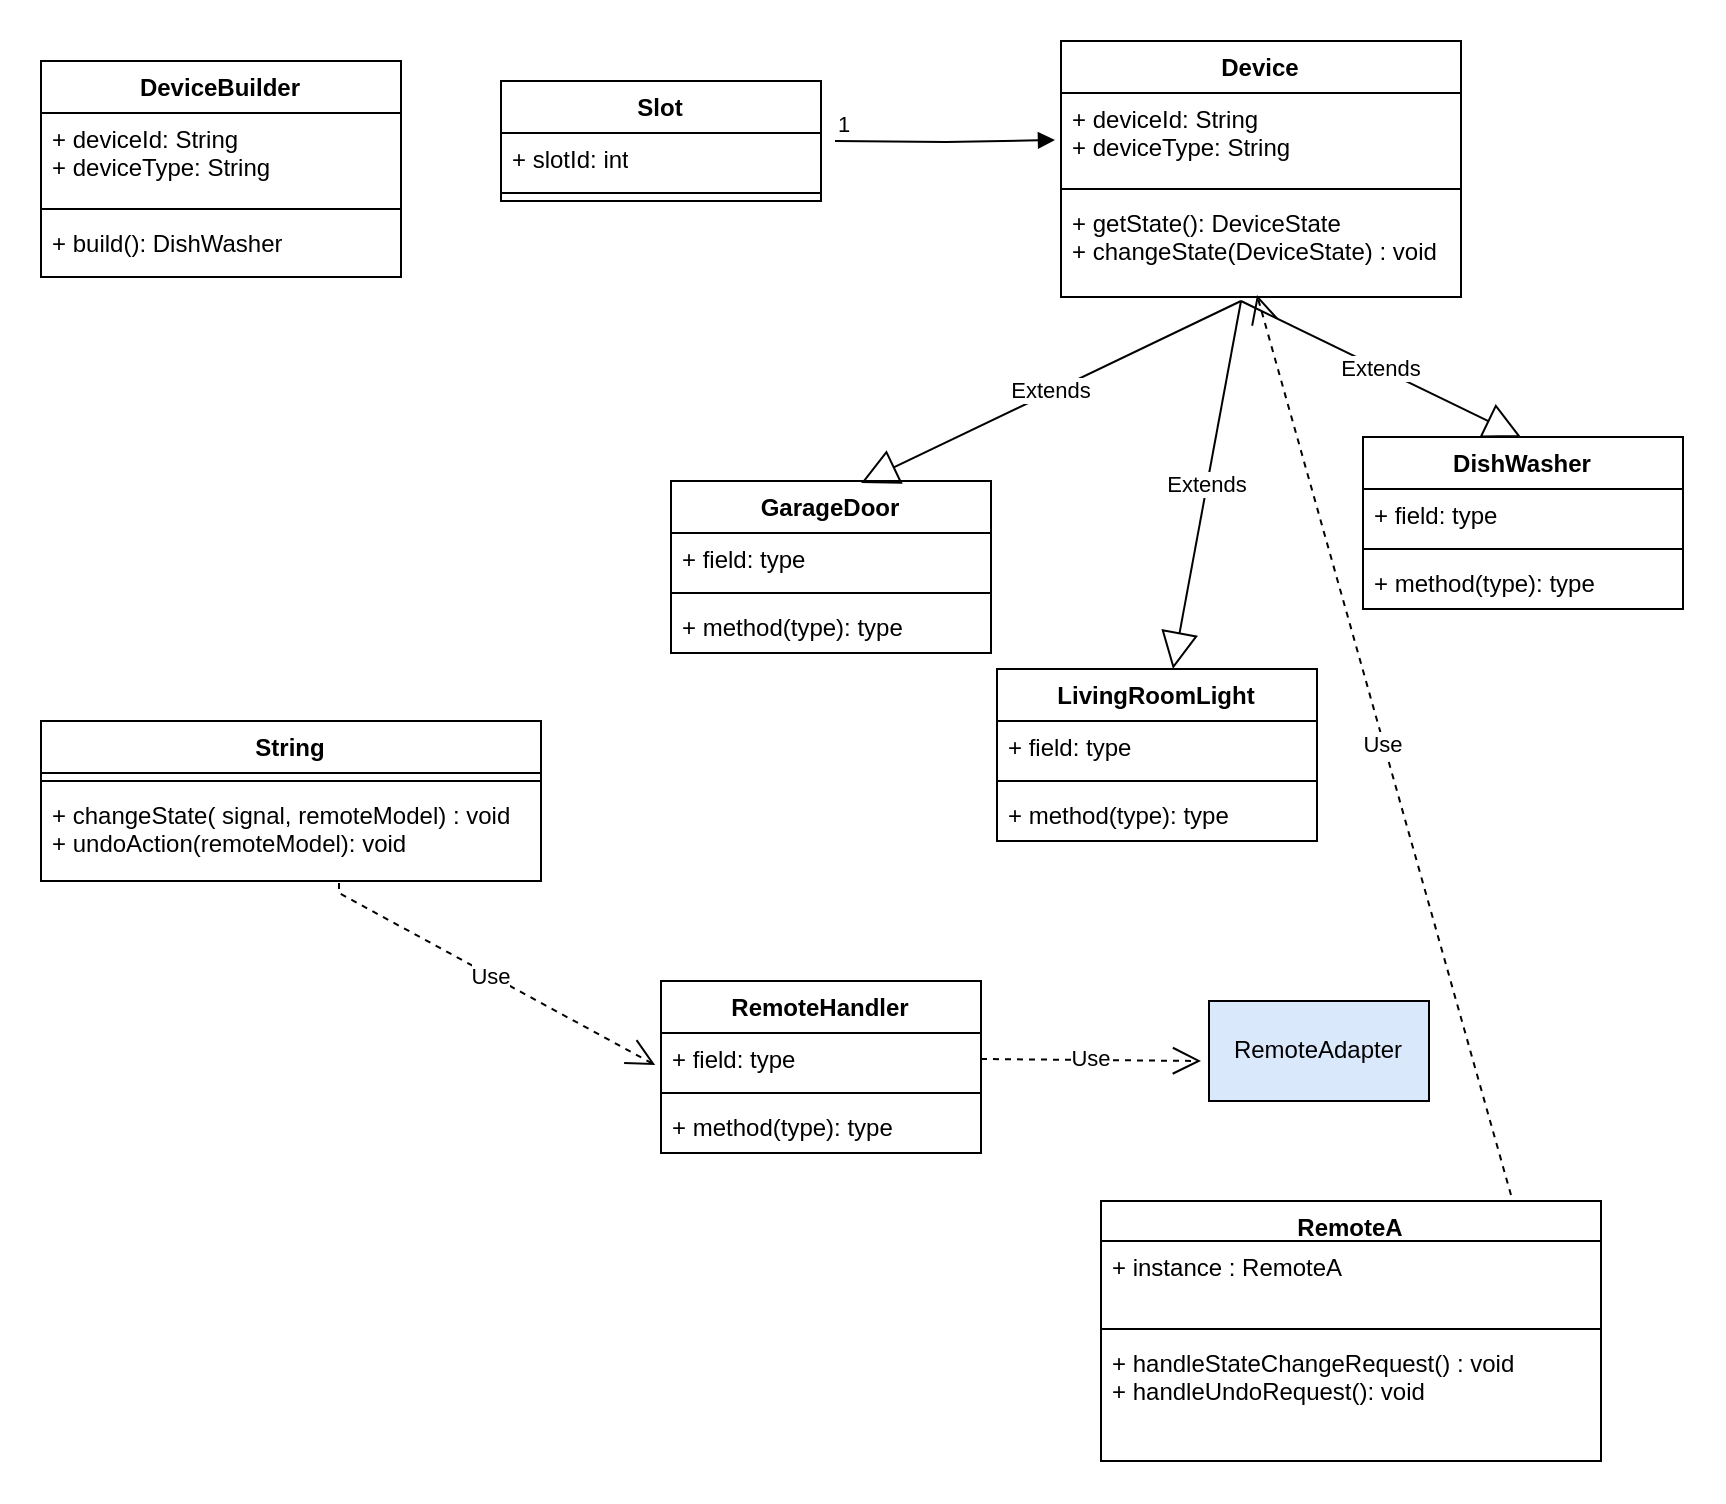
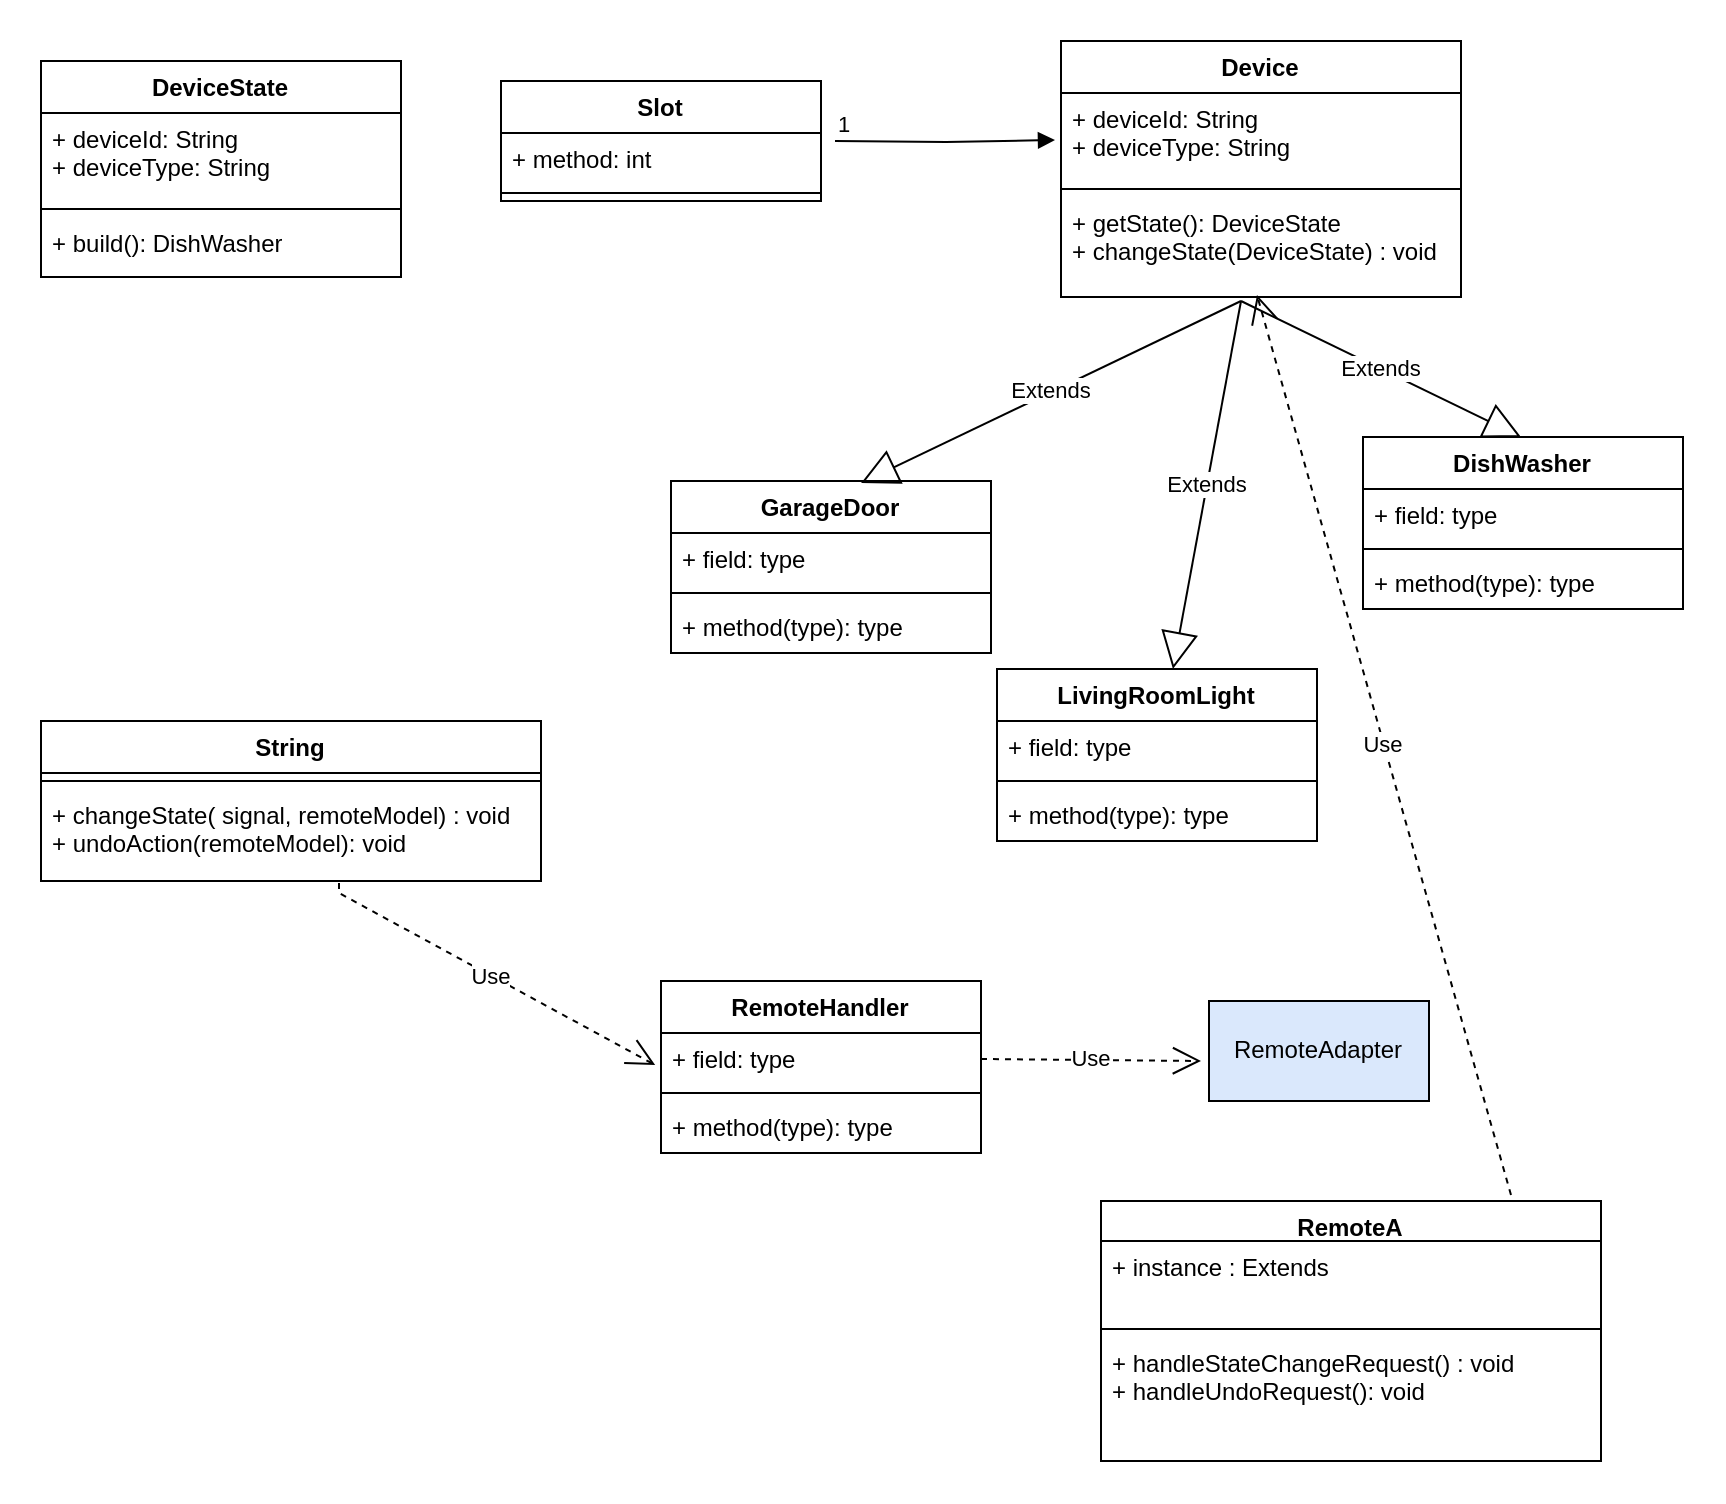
(221, 89) -> (221, 89)
(585, 161) -> (588, 161)
(1232, 1269) -> (1232, 1269)
